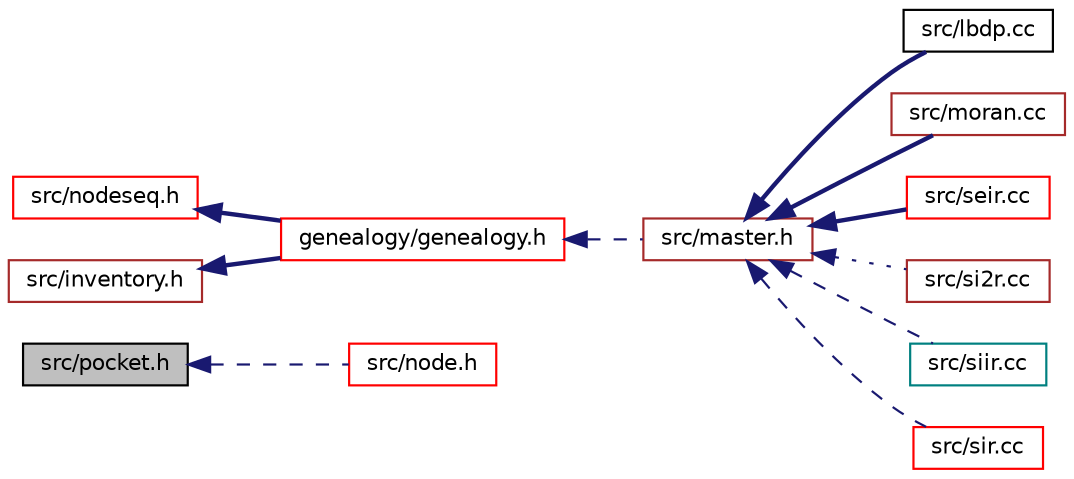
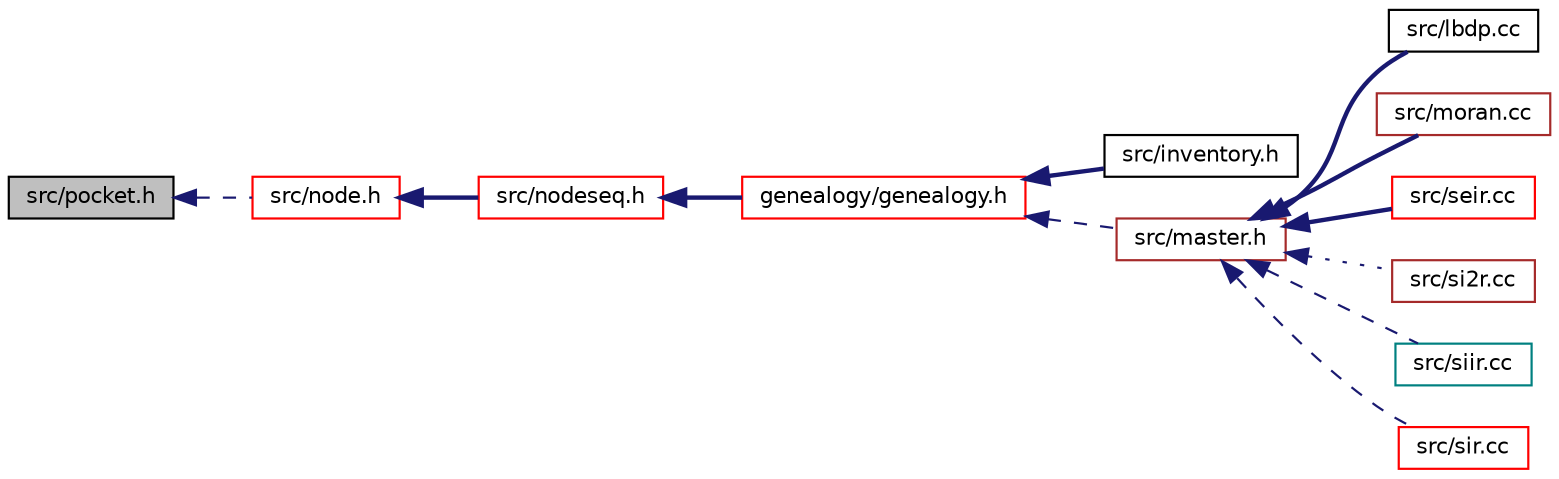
none -> (450, 198)
(252, 262) -> (1076, 172)
(105, 281) -> (1201, 156)
